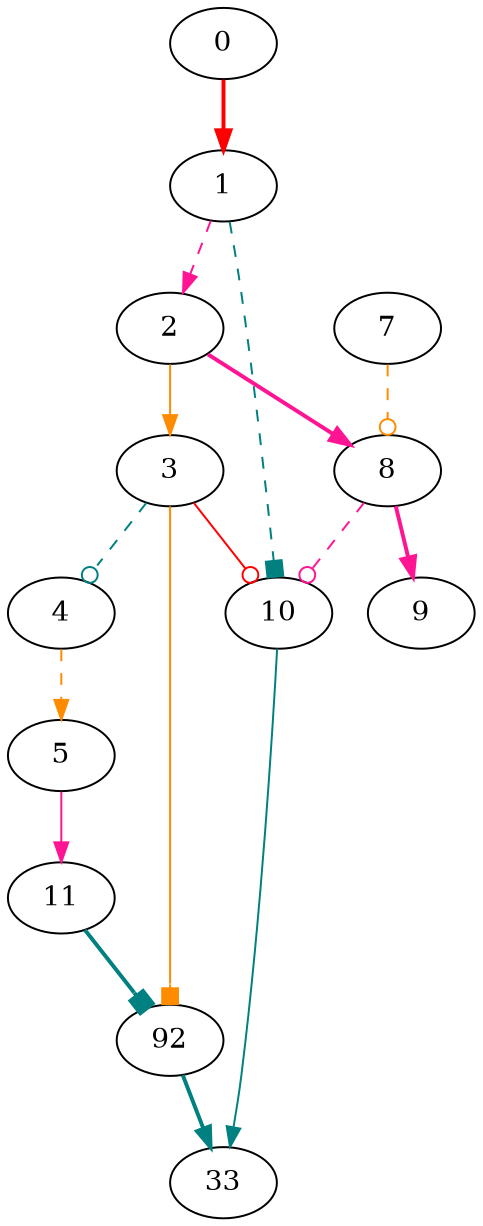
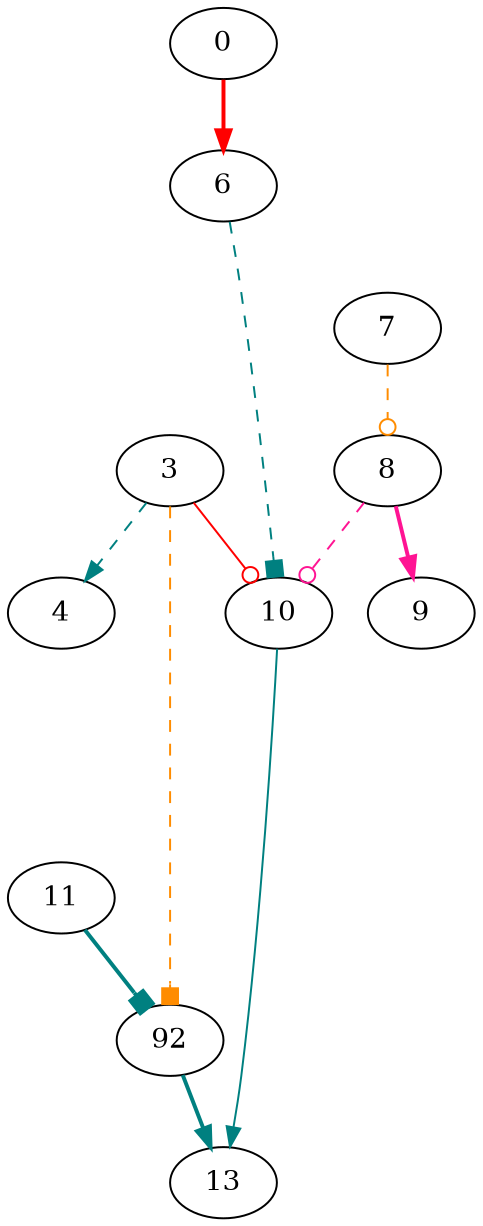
(223, 186) -> (223, 186)
(170, 328) -> none
(122, 534) -> (122, 534)
(170, 745) -> (170, 745)
(61, 756) -> none
(223, 1183) -> (223, 1183)
